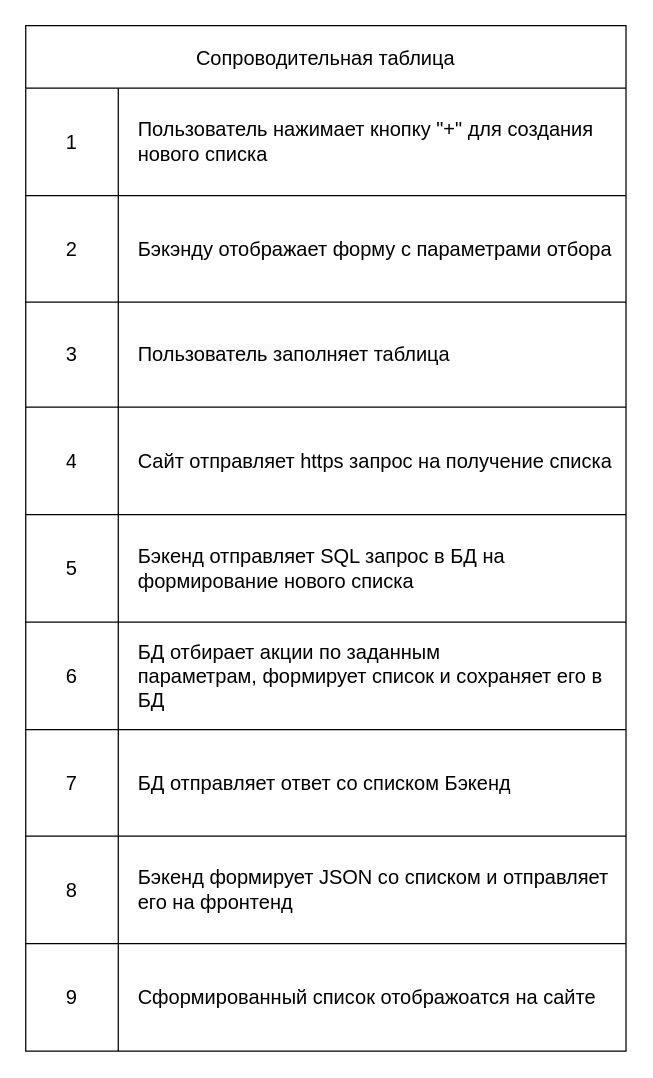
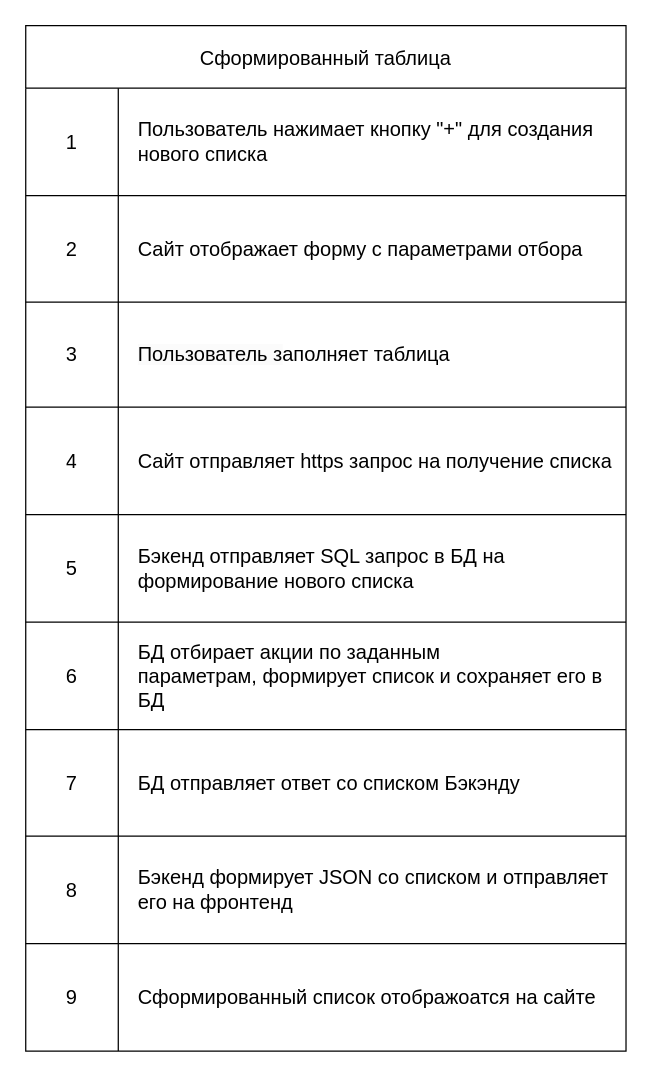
(325, 58) -> (325, 58)
(377, 249) -> (360, 249)
(332, 783) -> (338, 783)
